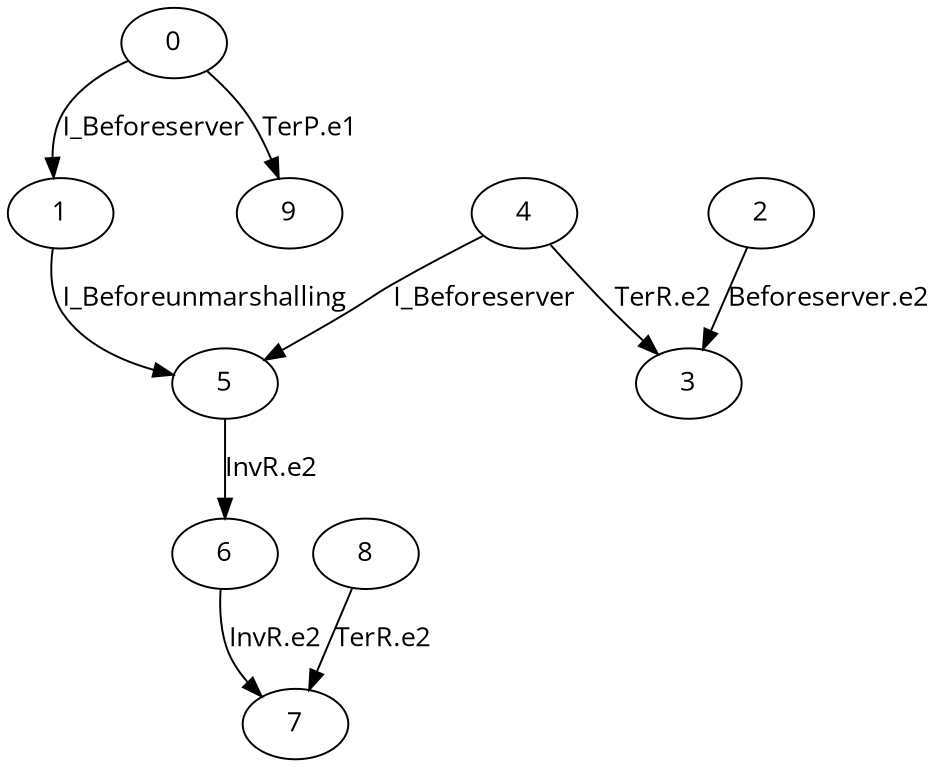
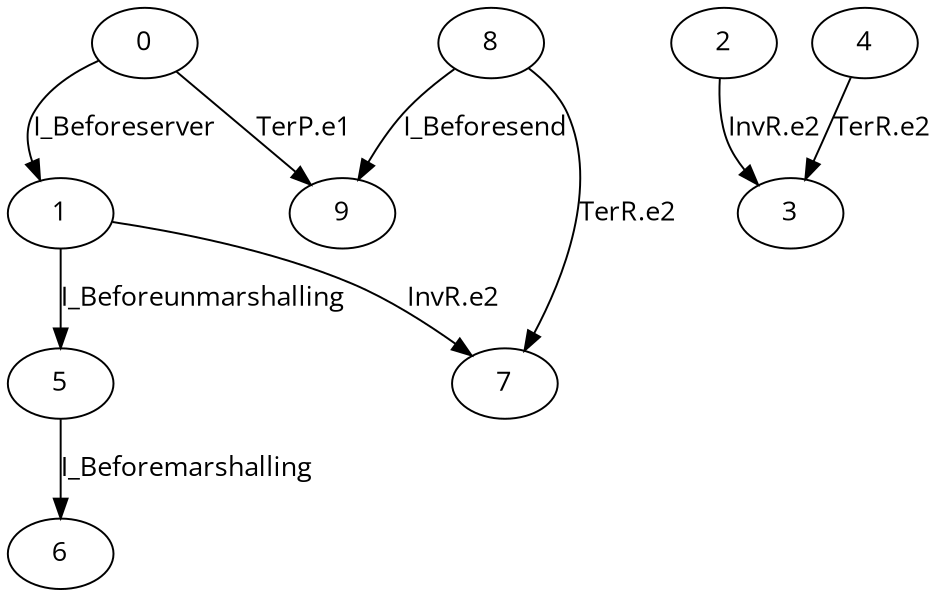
none -> (406, 111)
(381, 291) -> none
(829, 298) -> (775, 128)
(272, 469) -> (187, 469)
(224, 639) -> (292, 262)
